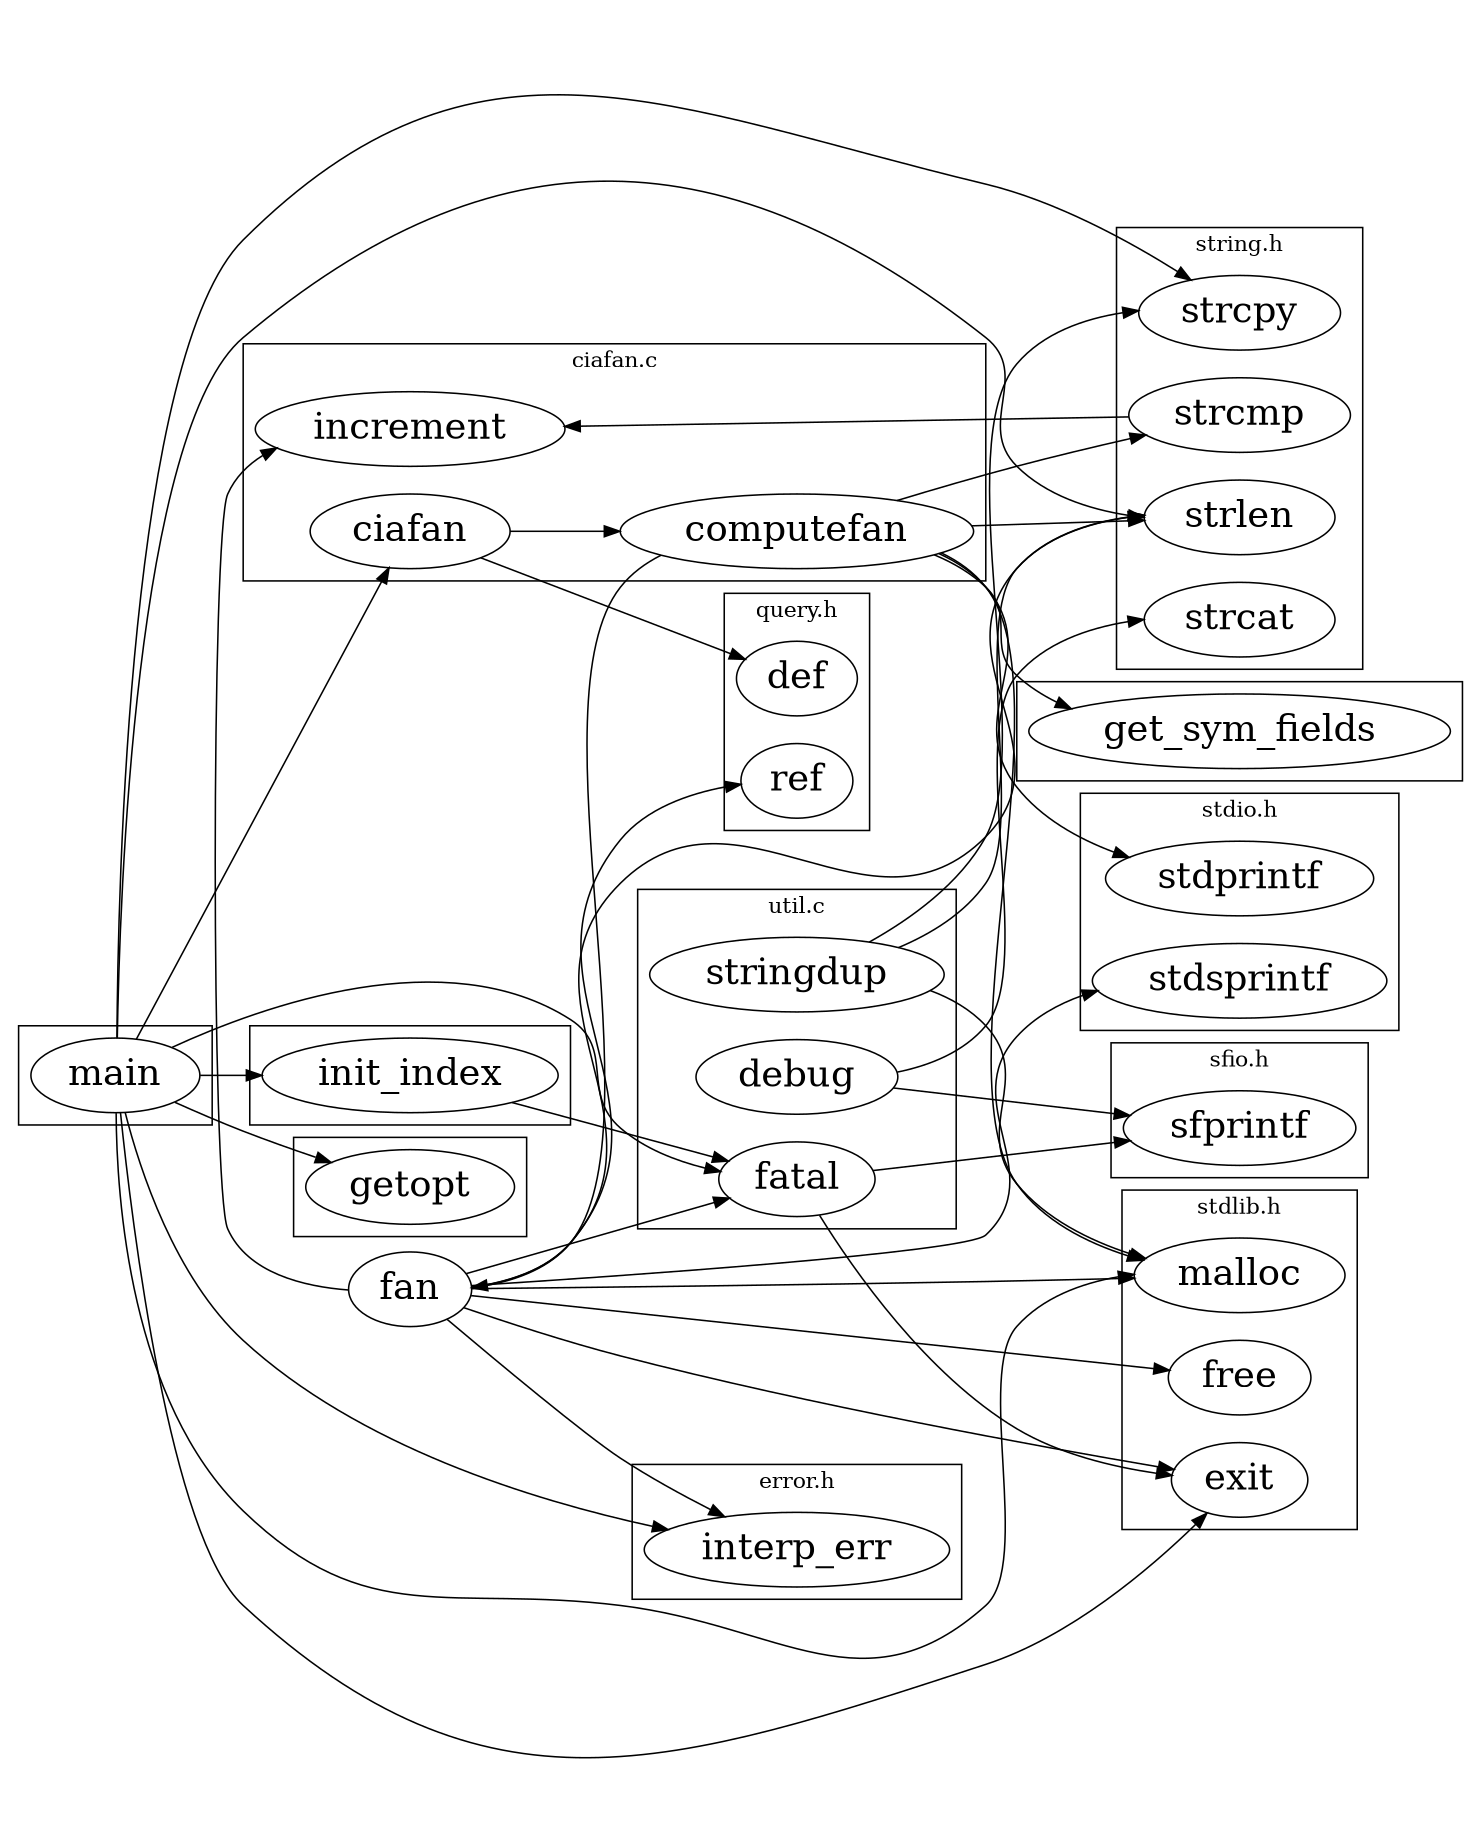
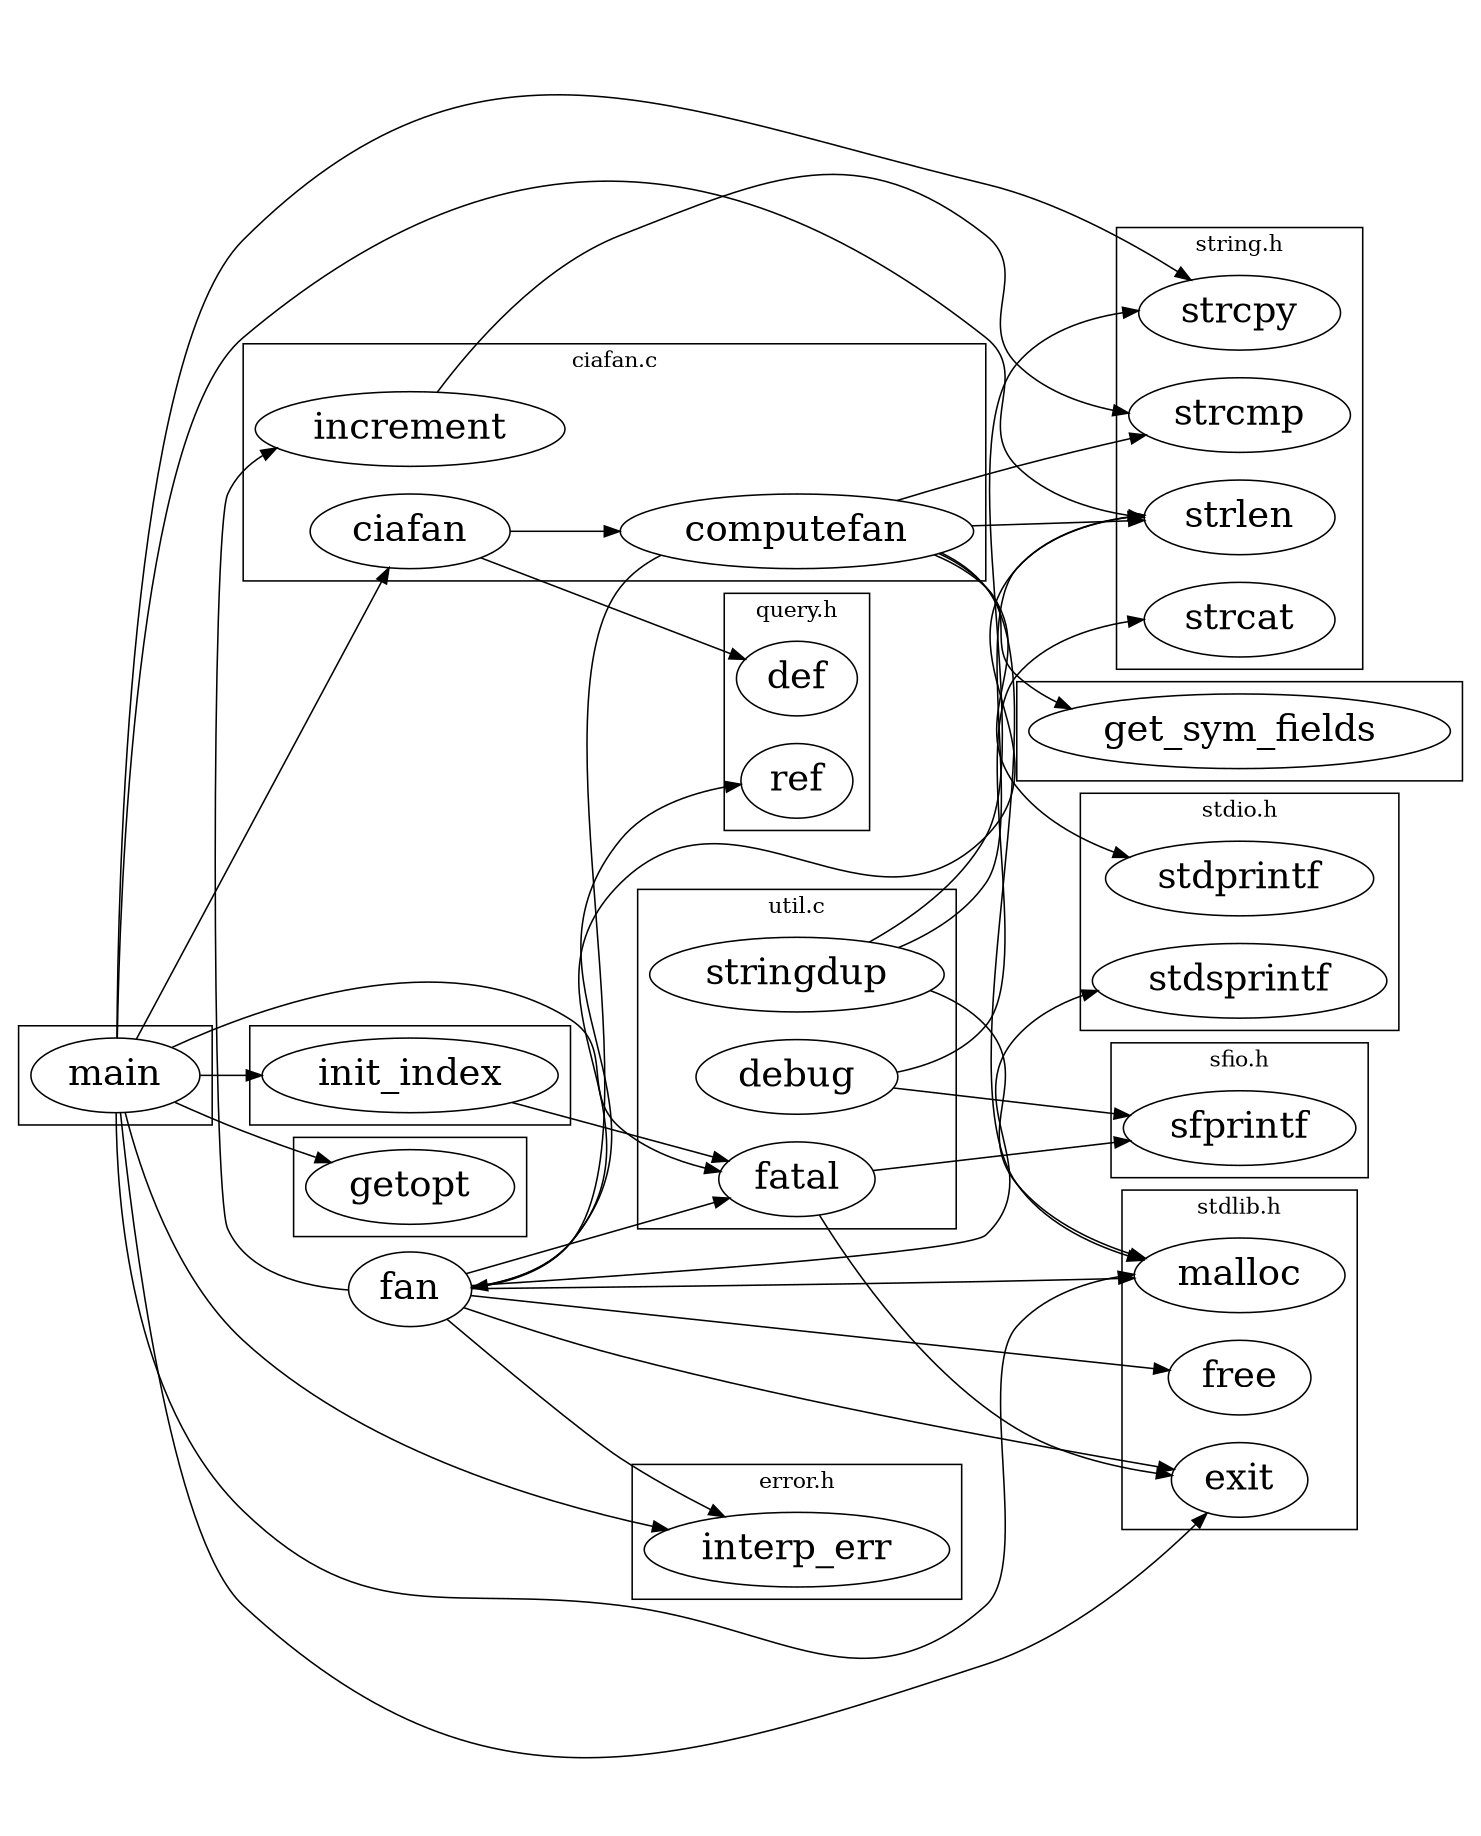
(855, 422) -> (807, 176)
